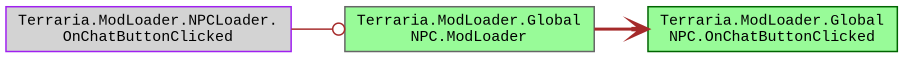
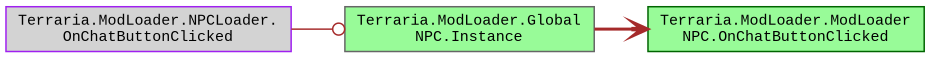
(470, 29) -> (470, 29)
(773, 29) -> (786, 29)
